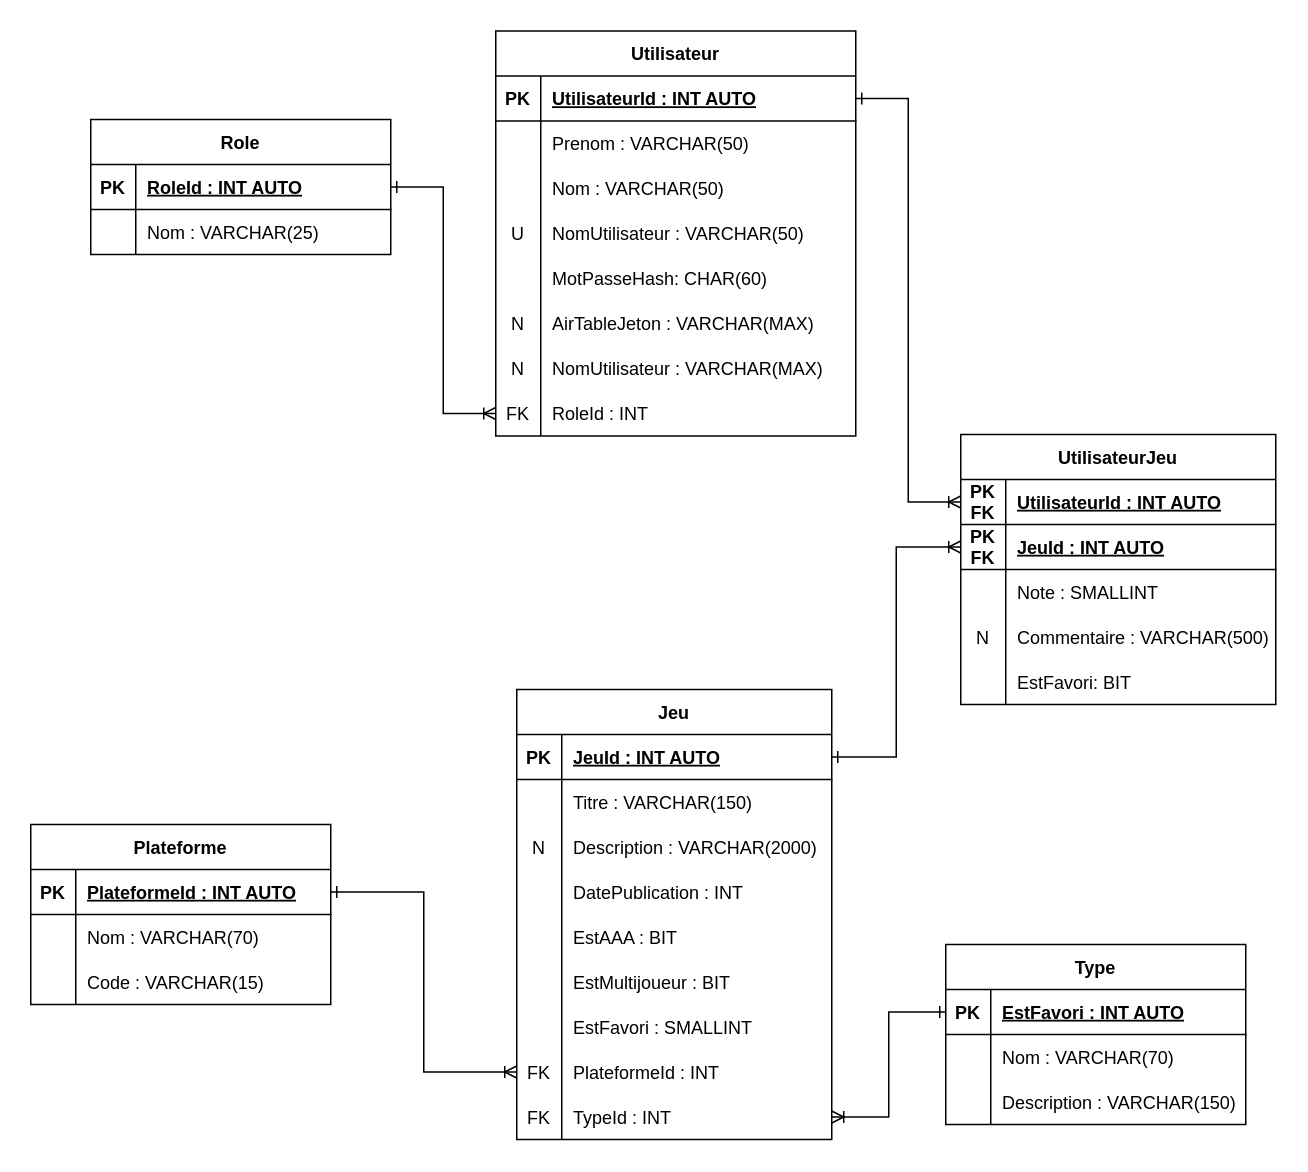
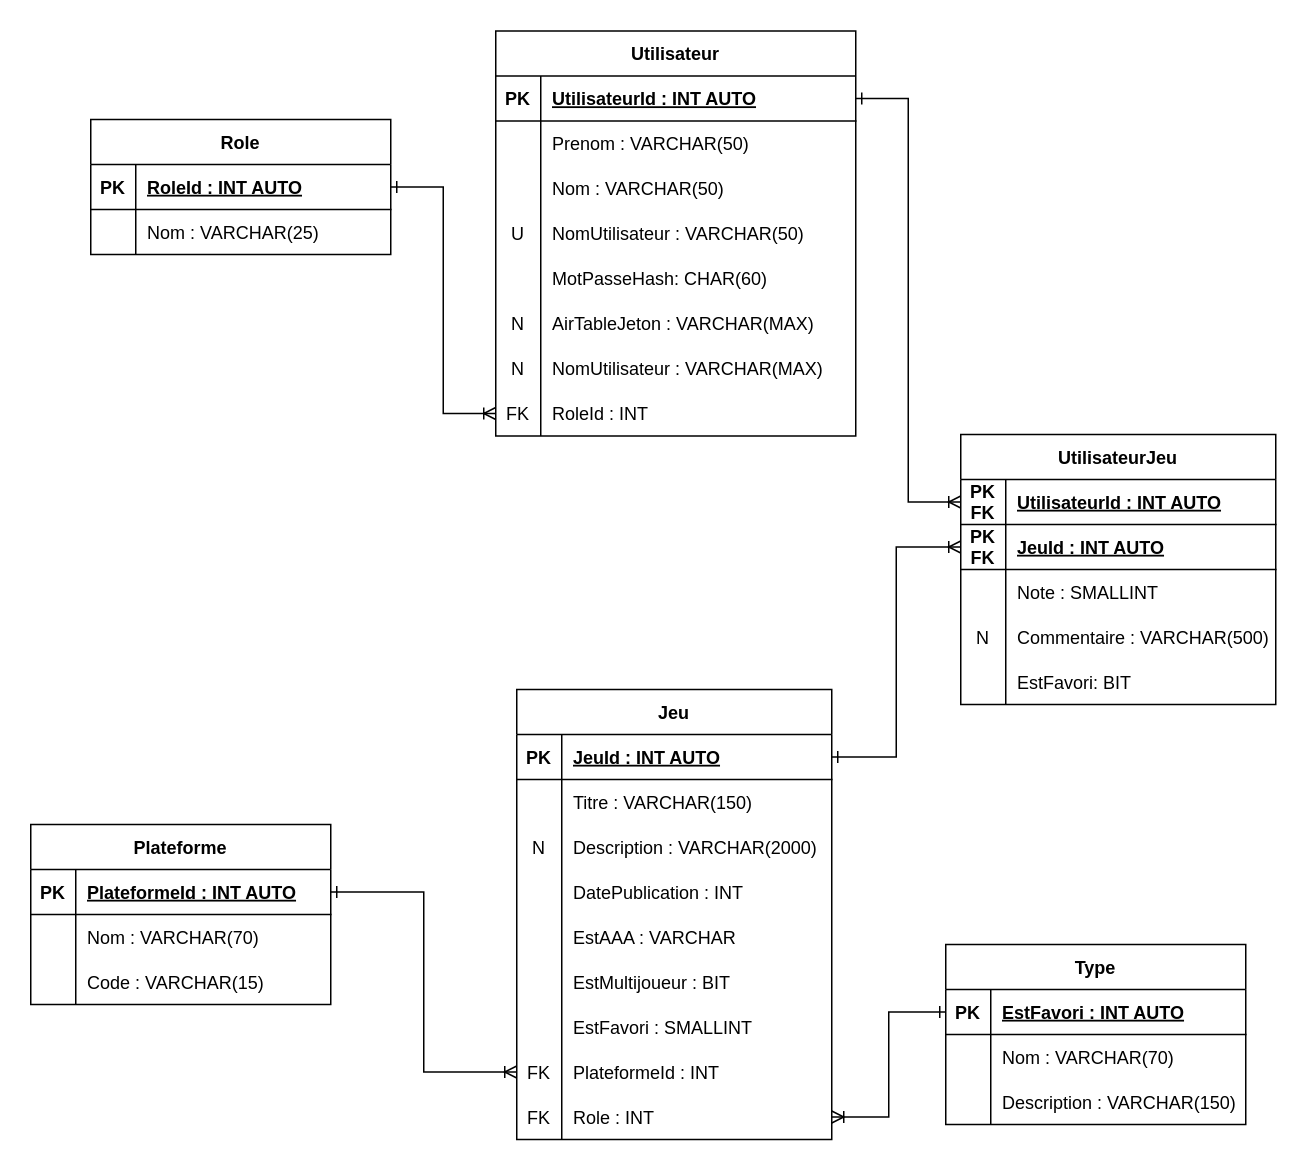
(626, 938) -> (647, 938)
(626, 1118) -> (614, 1118)
